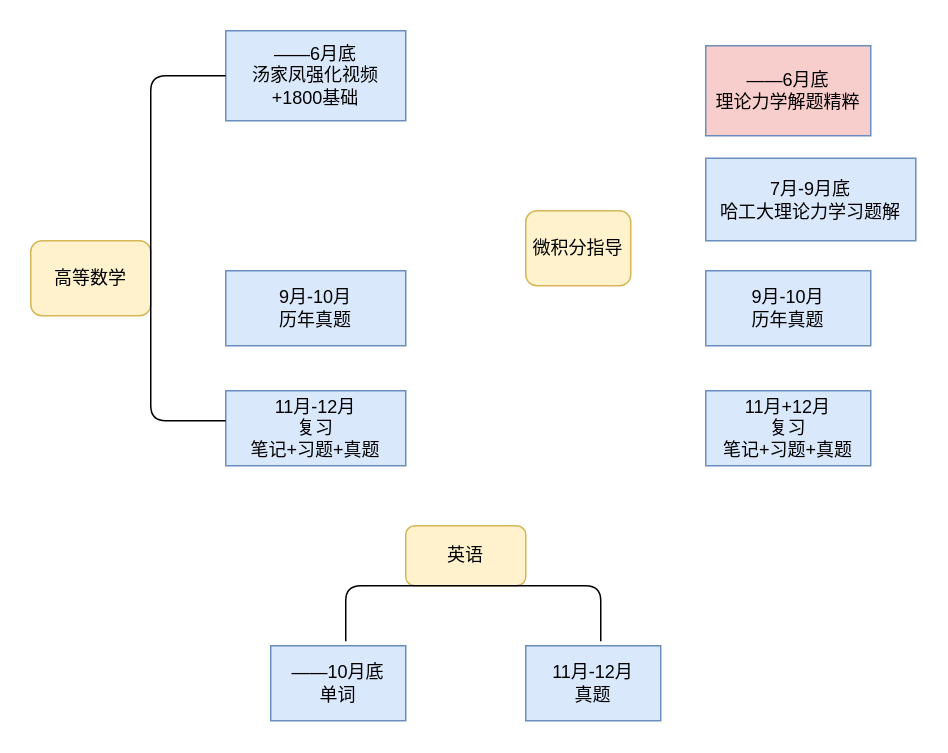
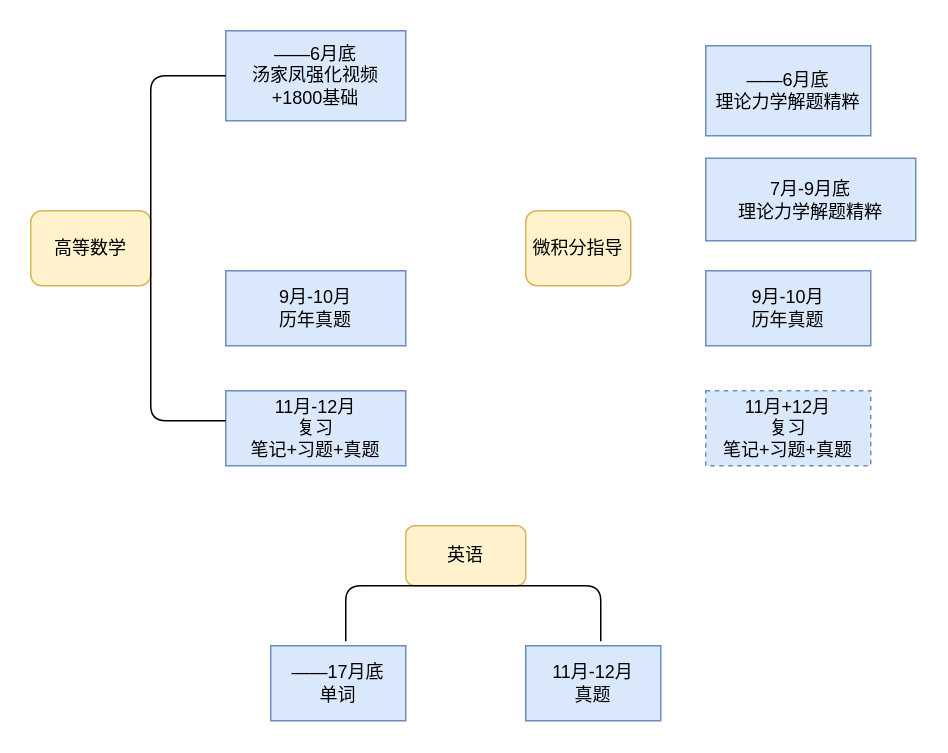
(788, 91) -> (788, 91)
(811, 200) -> (811, 200)
(91, 278) -> (91, 248)
(788, 428) -> (788, 428)
(338, 683) -> (338, 683)
